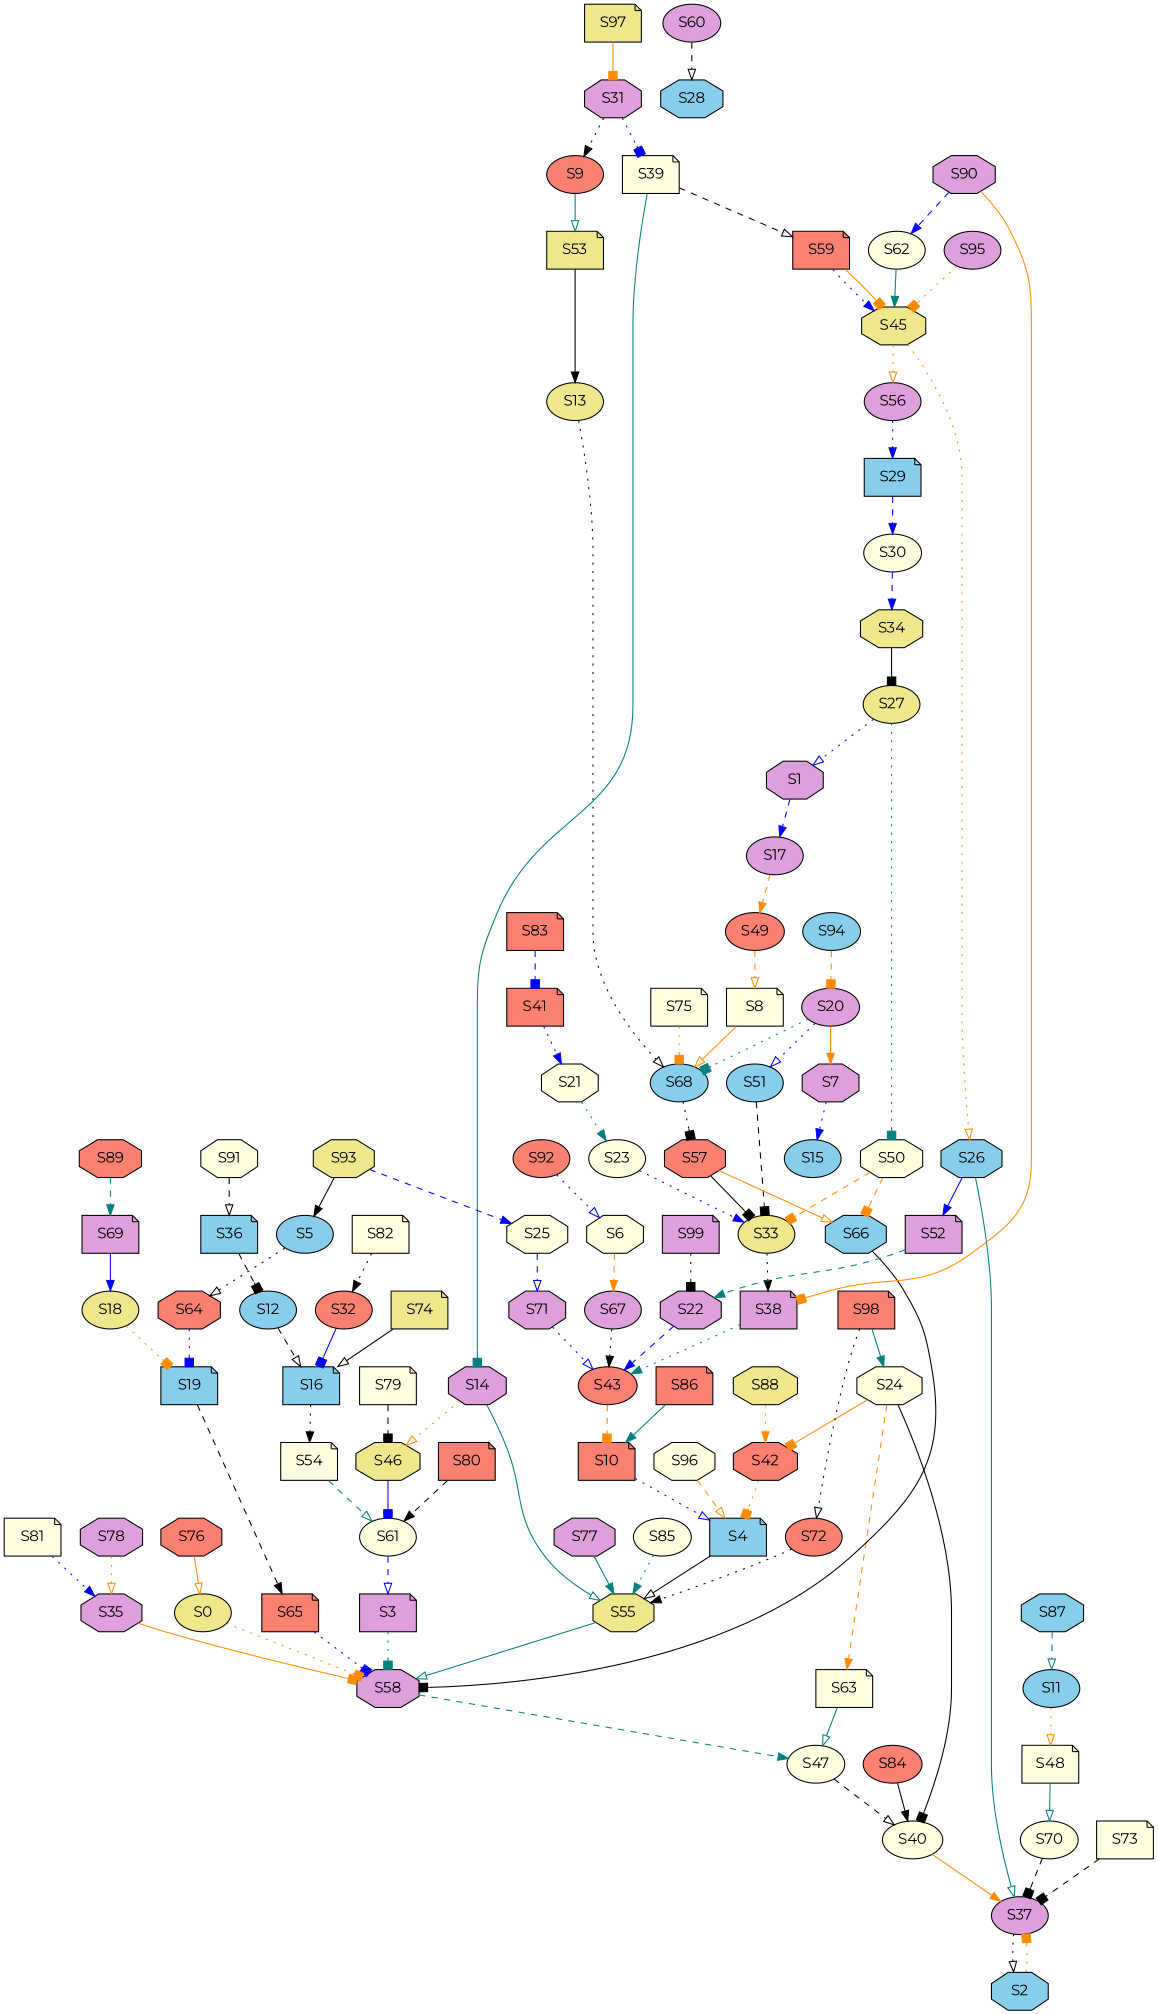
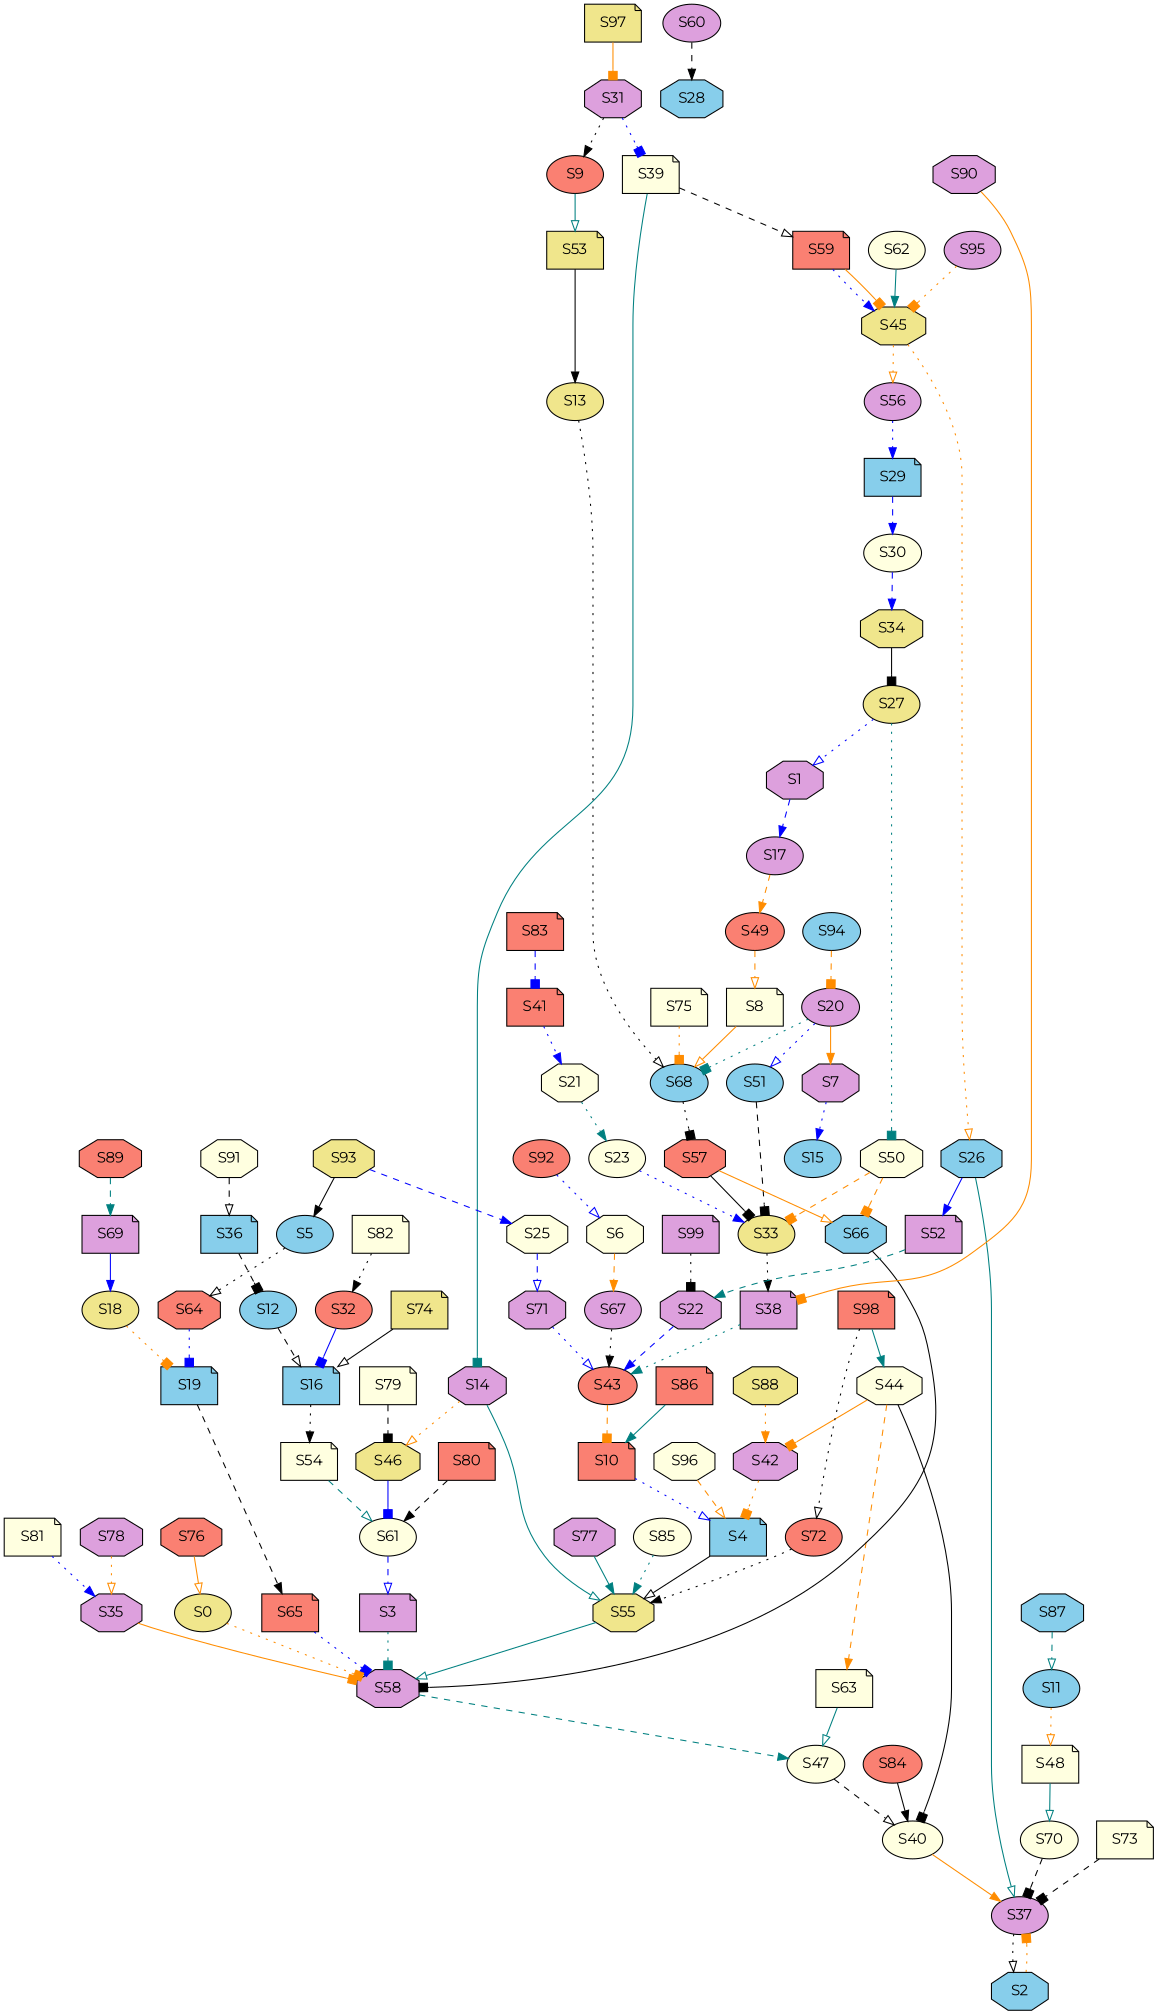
(692, 56) -> (692, 56)
(934, 209) -> none
(889, 1386) -> (889, 1386)
(765, 1461) -> (765, 1461)
